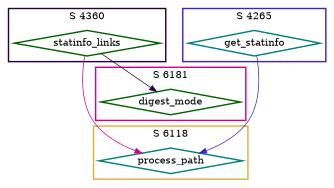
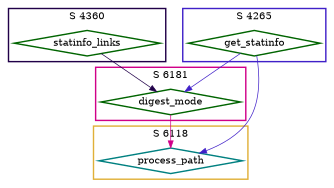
(254, 43) -> (254, 43)
none -> (213, 72)
(89, 114) -> (171, 130)
